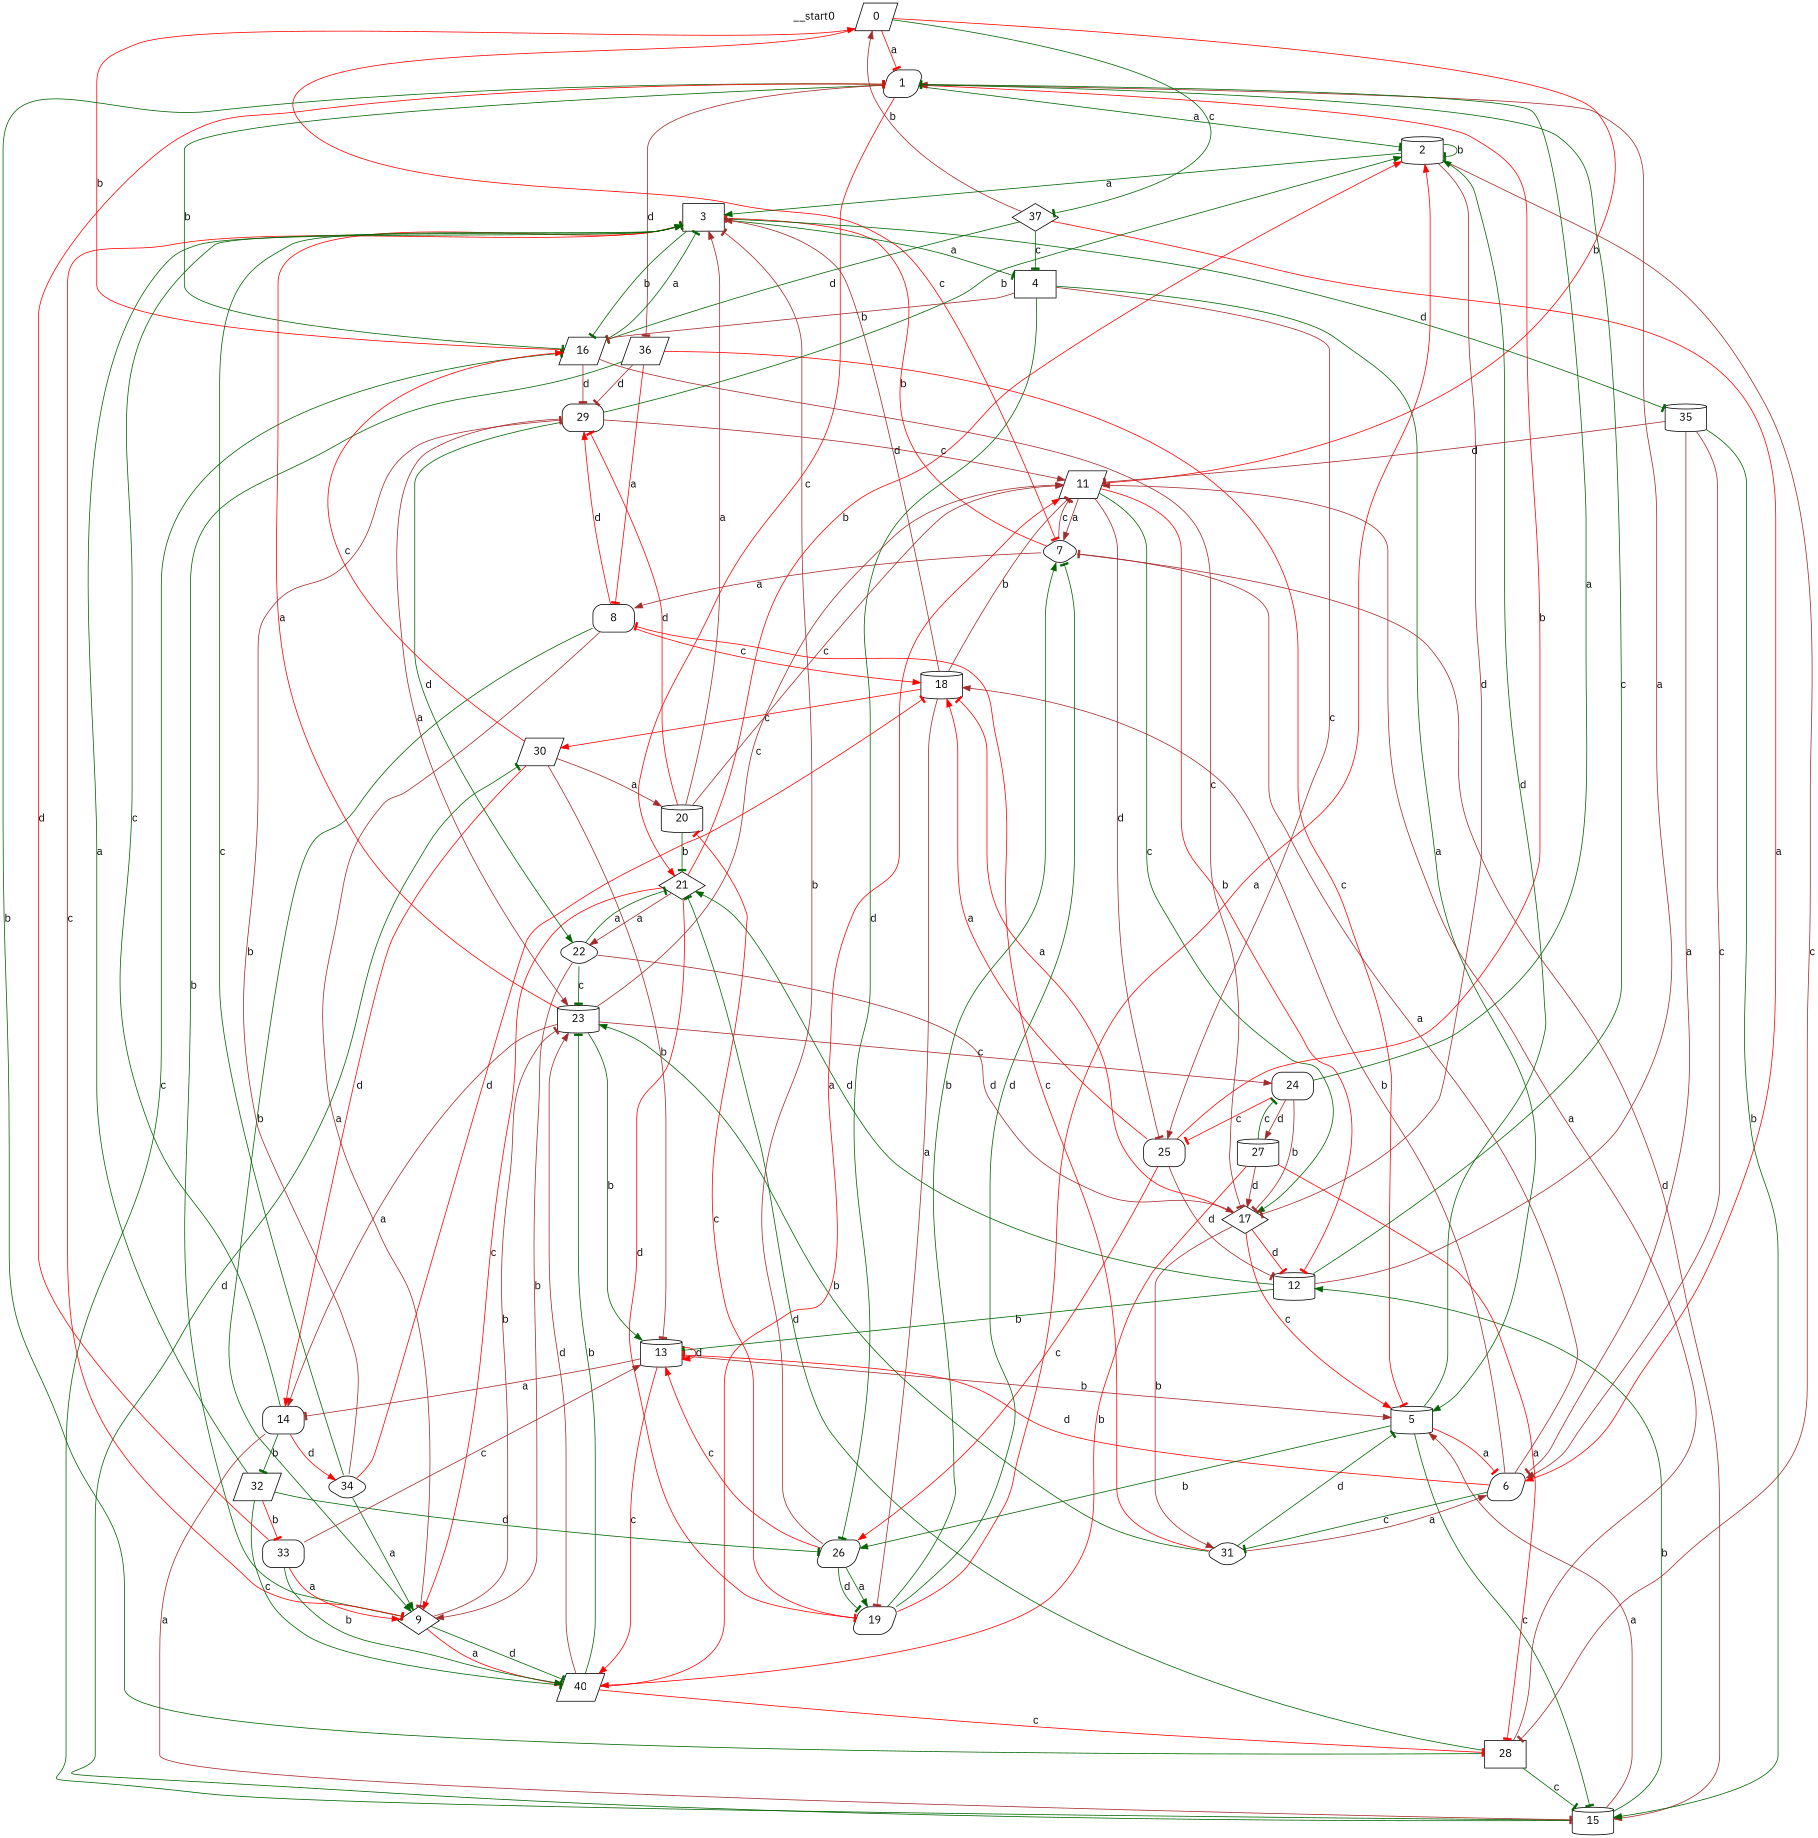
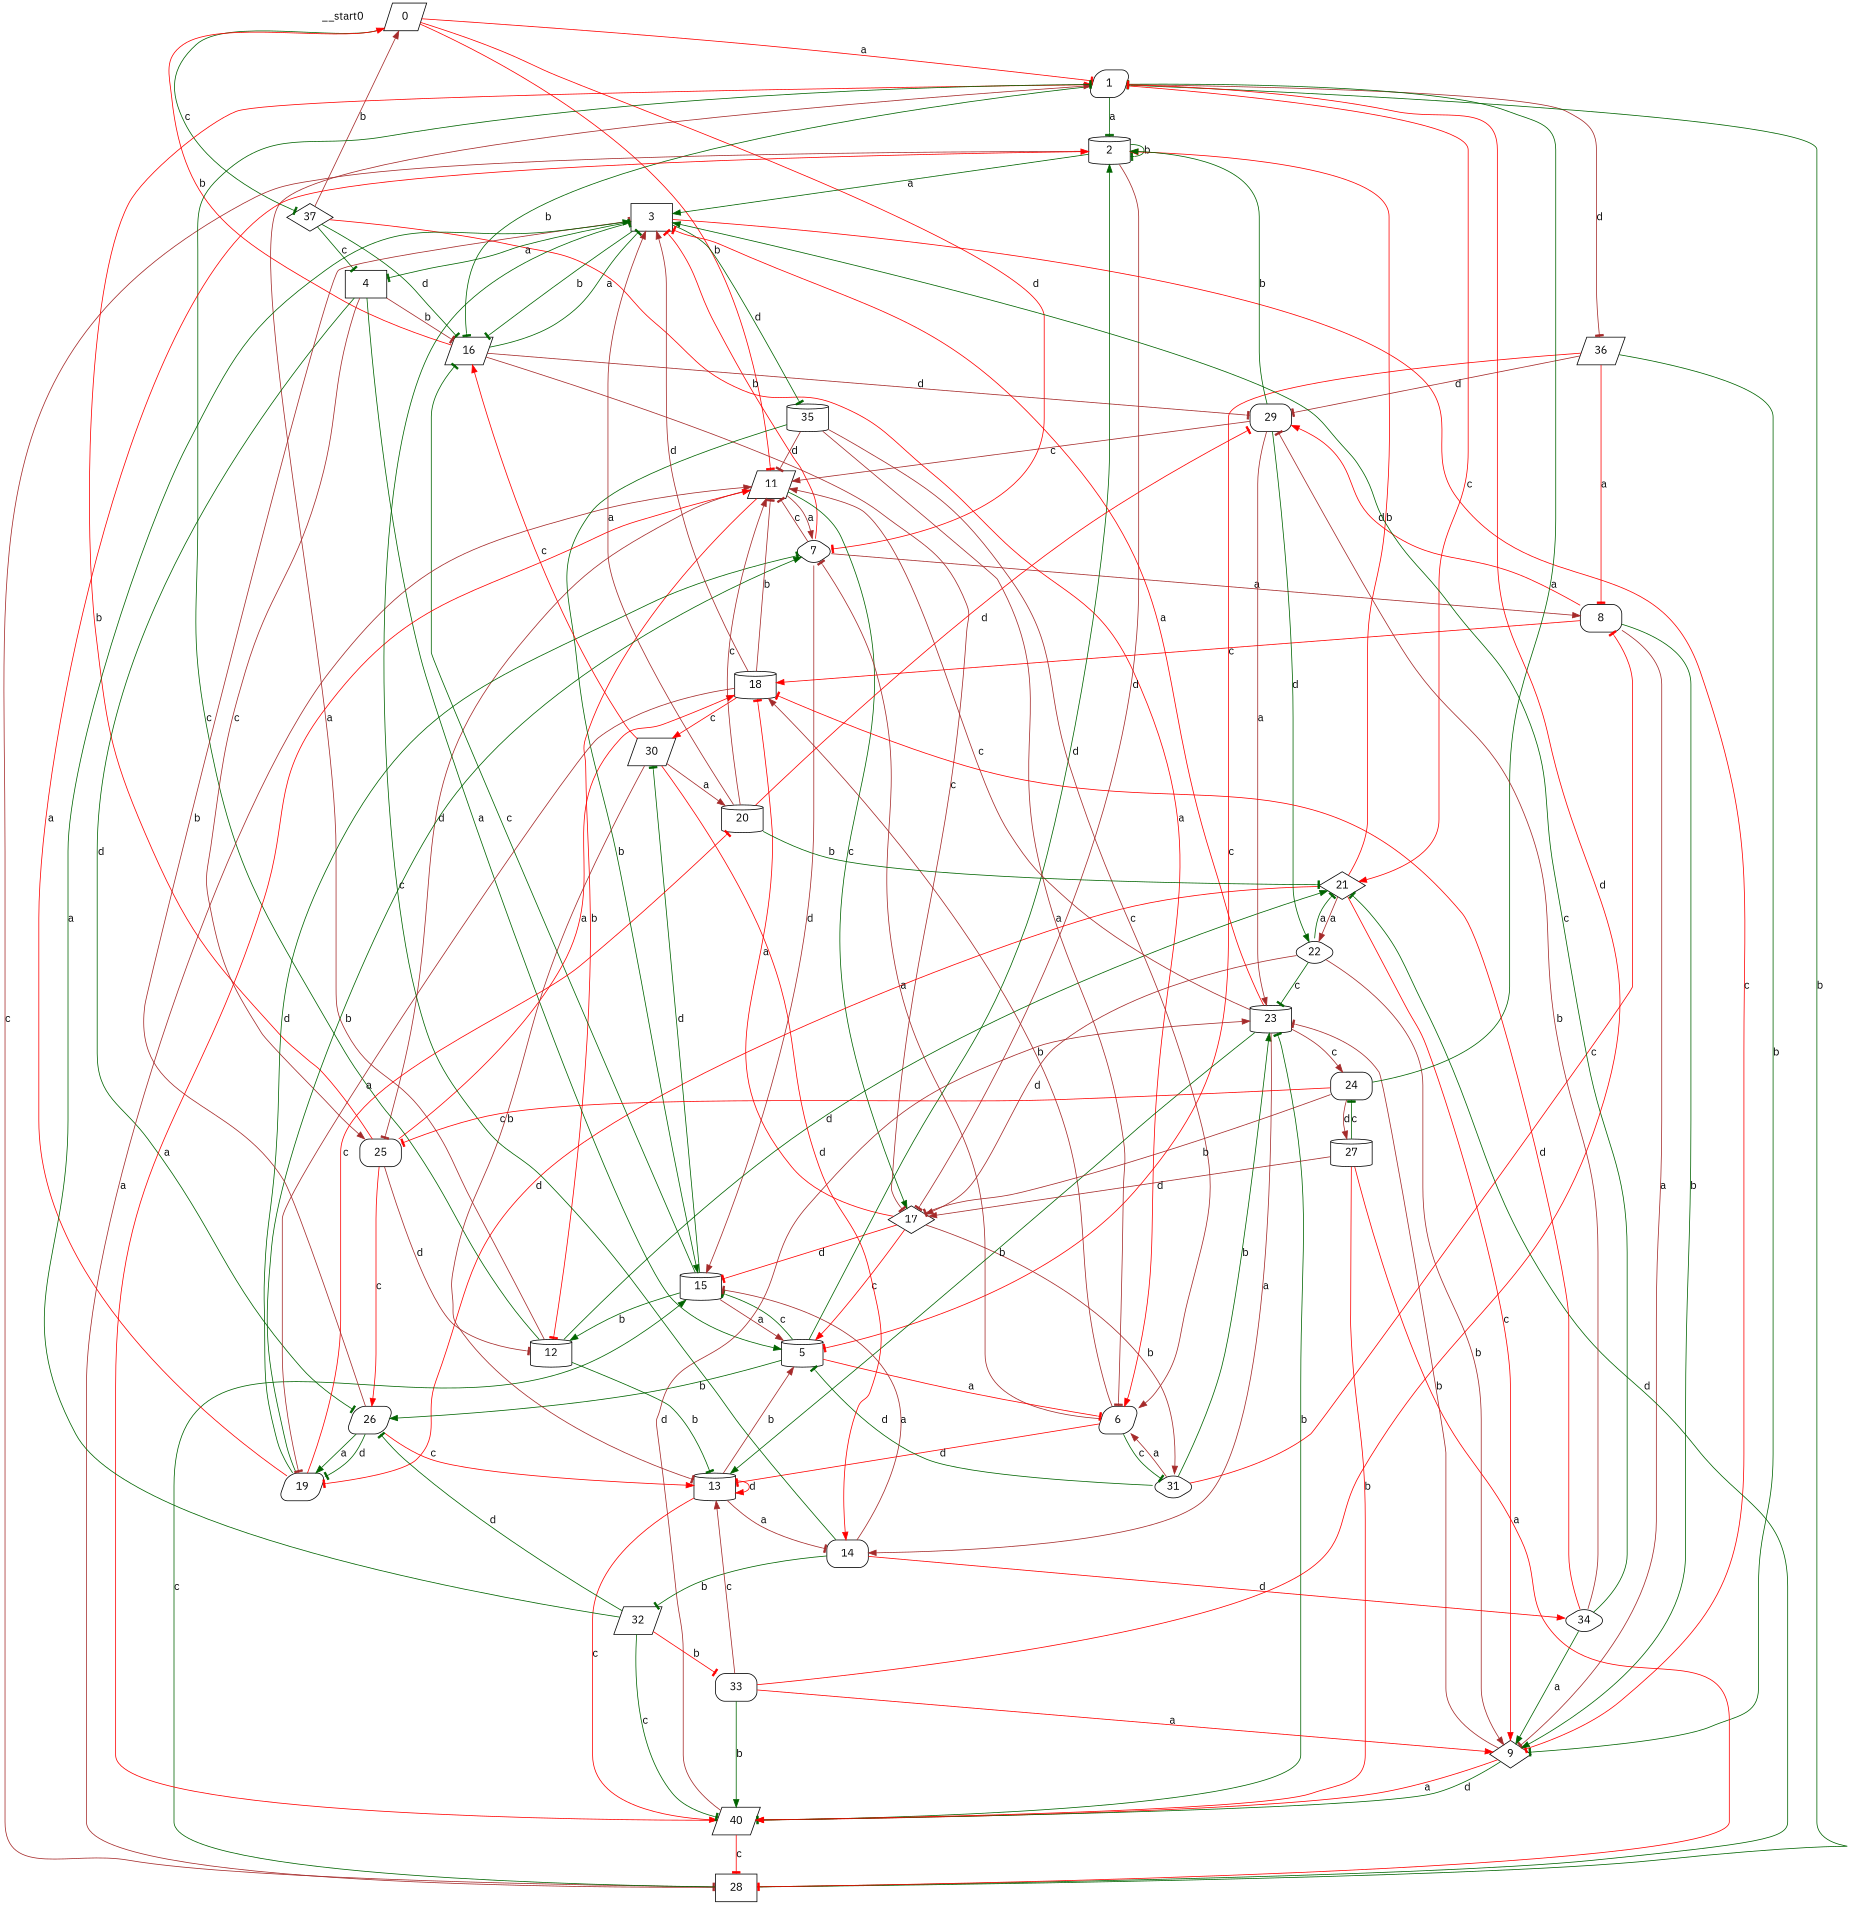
(942, 284) -> (1036, 284)
(1267, 1249) -> (811, 1251)
(1548, 1787) -> (174, 1635)
